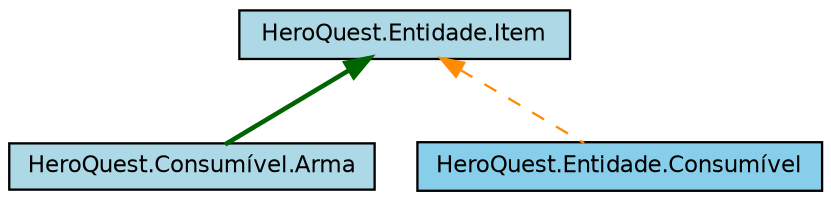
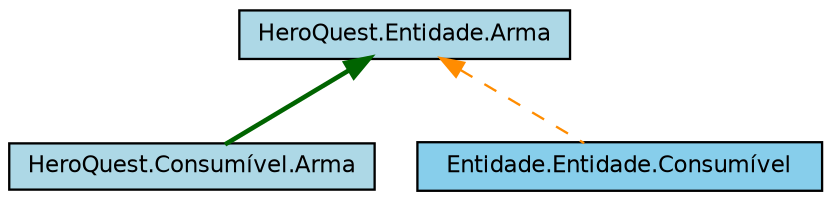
(405, 35) -> (405, 35)
(620, 166) -> (620, 166)
